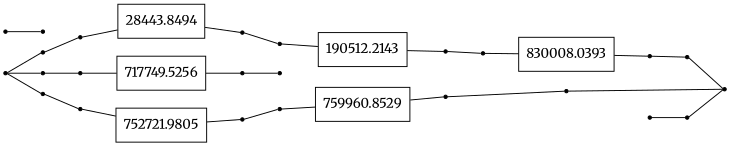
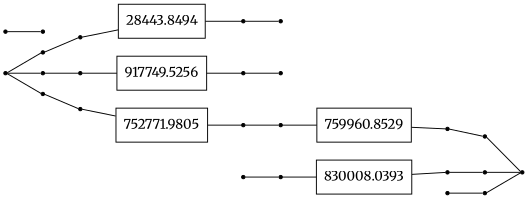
(363, 50) -> none
(161, 73) -> (162, 73)
(161, 125) -> (162, 125)
